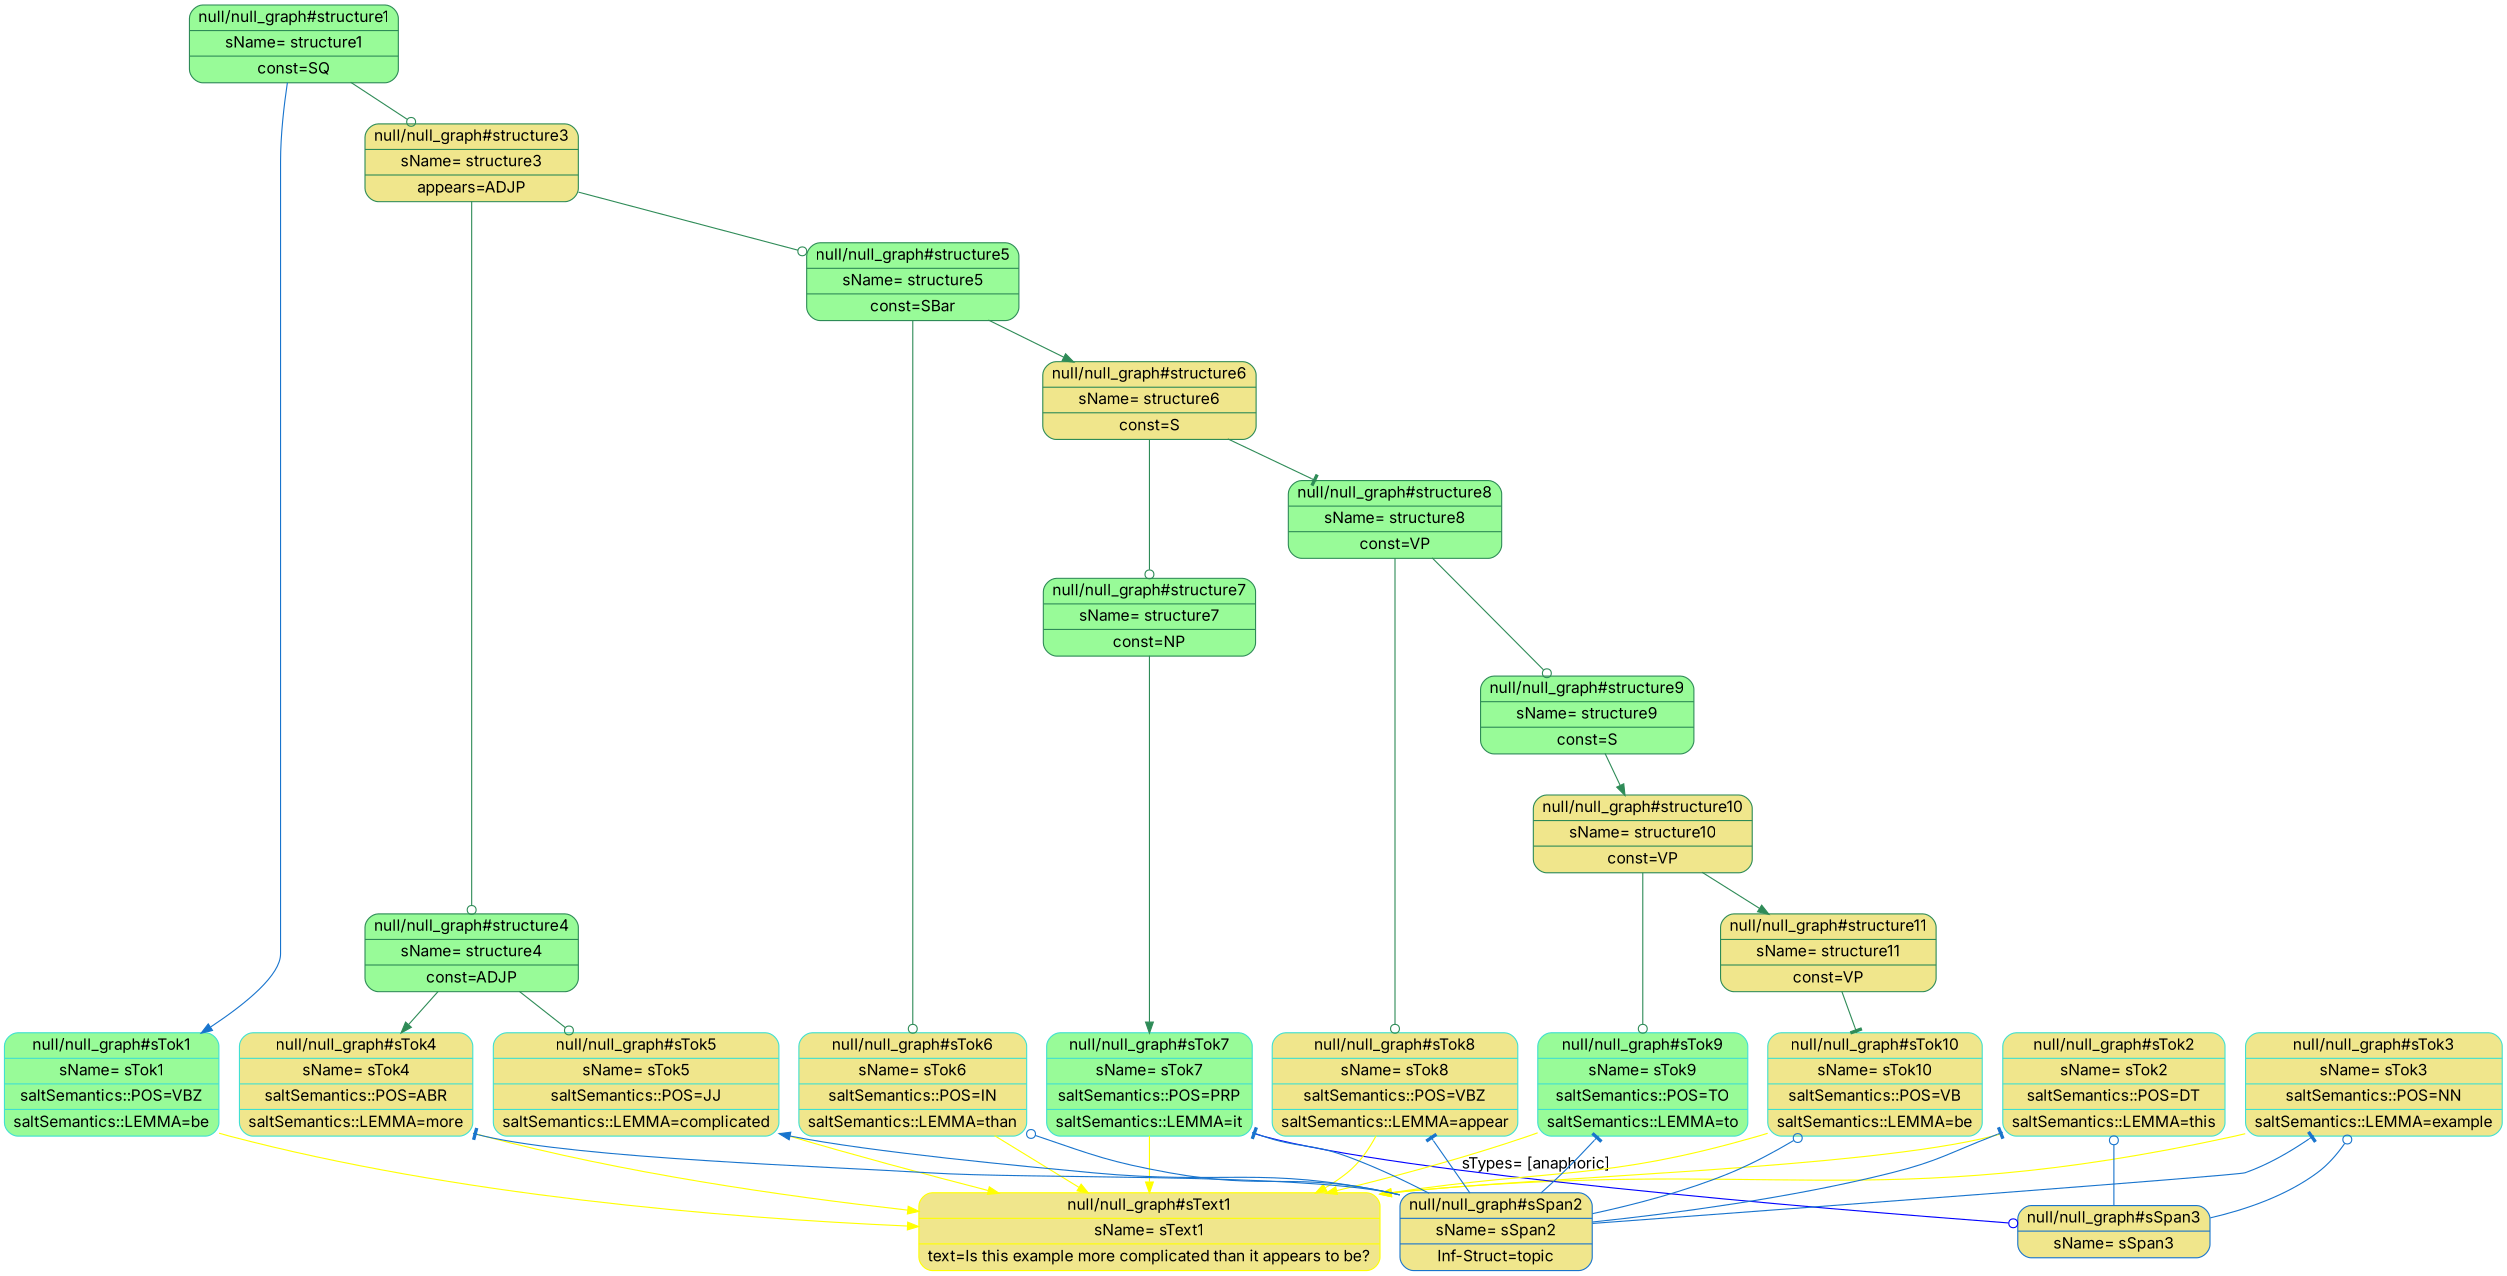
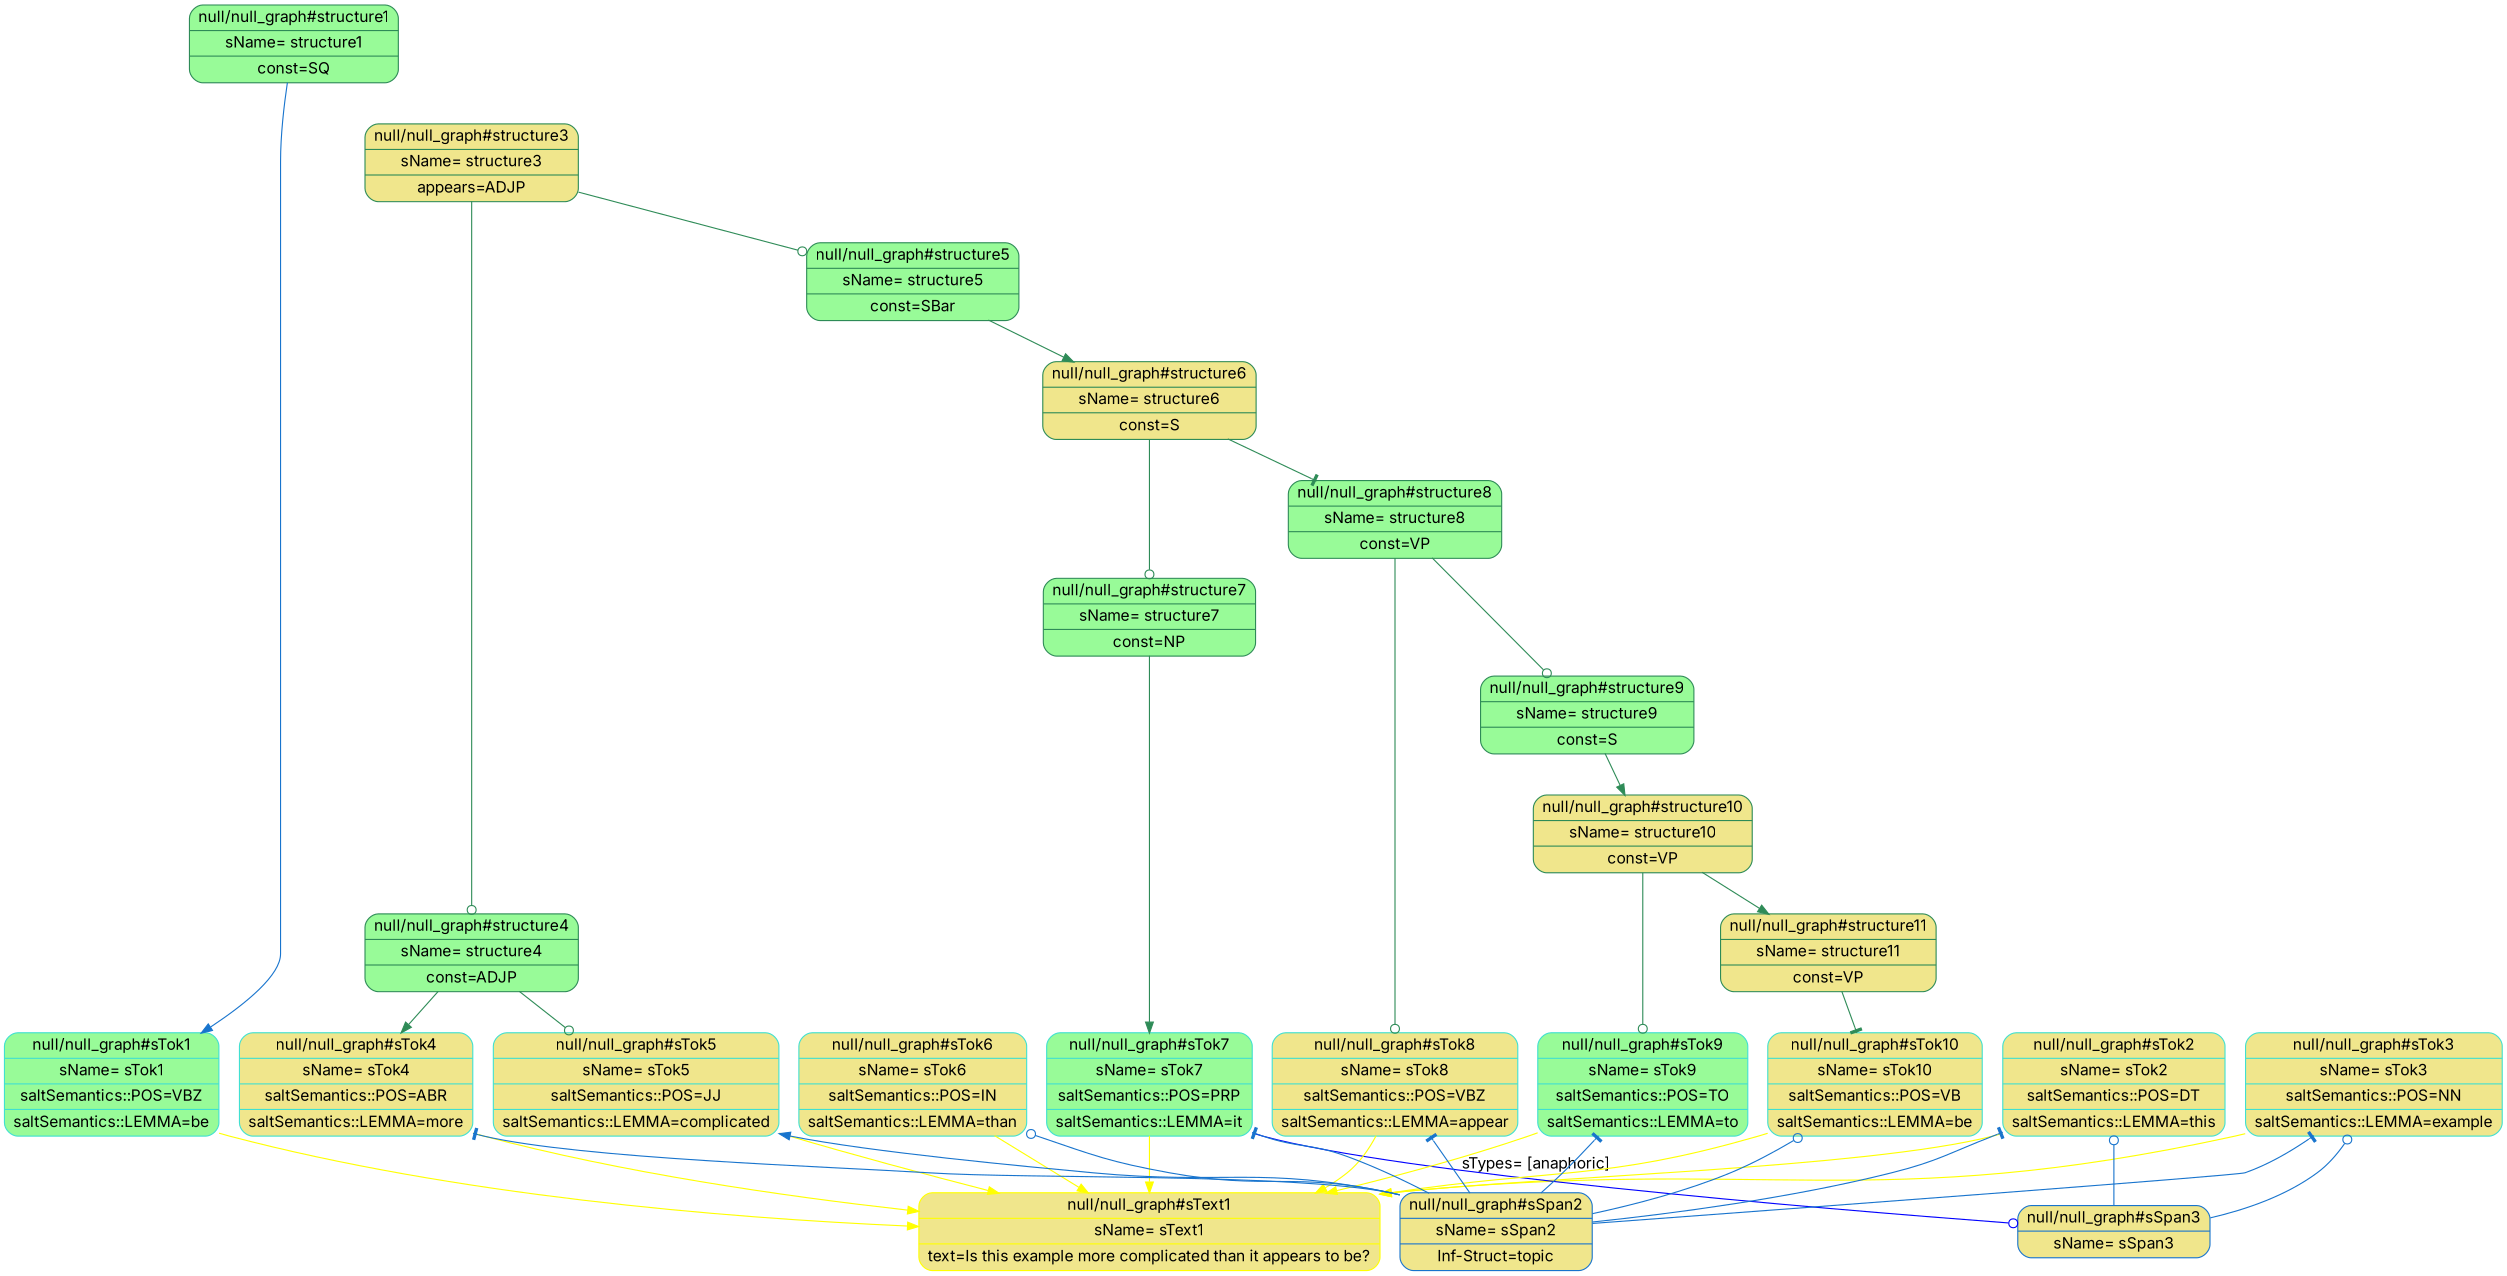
(379, 101) -> none
(913, 672) -> none
